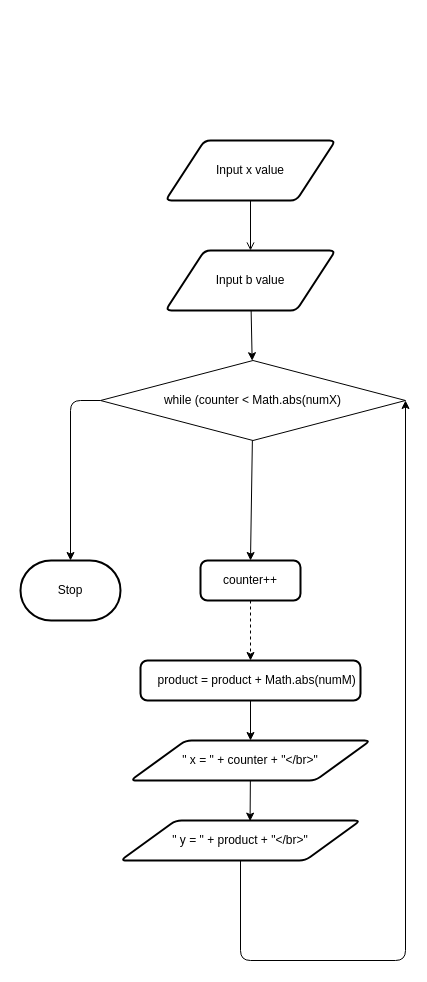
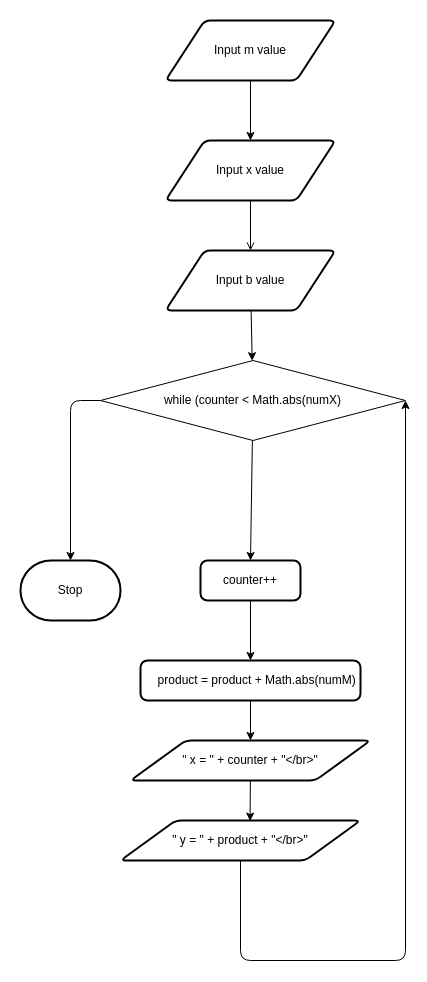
none -> (251, 51)
none -> (251, 107)
(251, 628) -> (251, 628)
